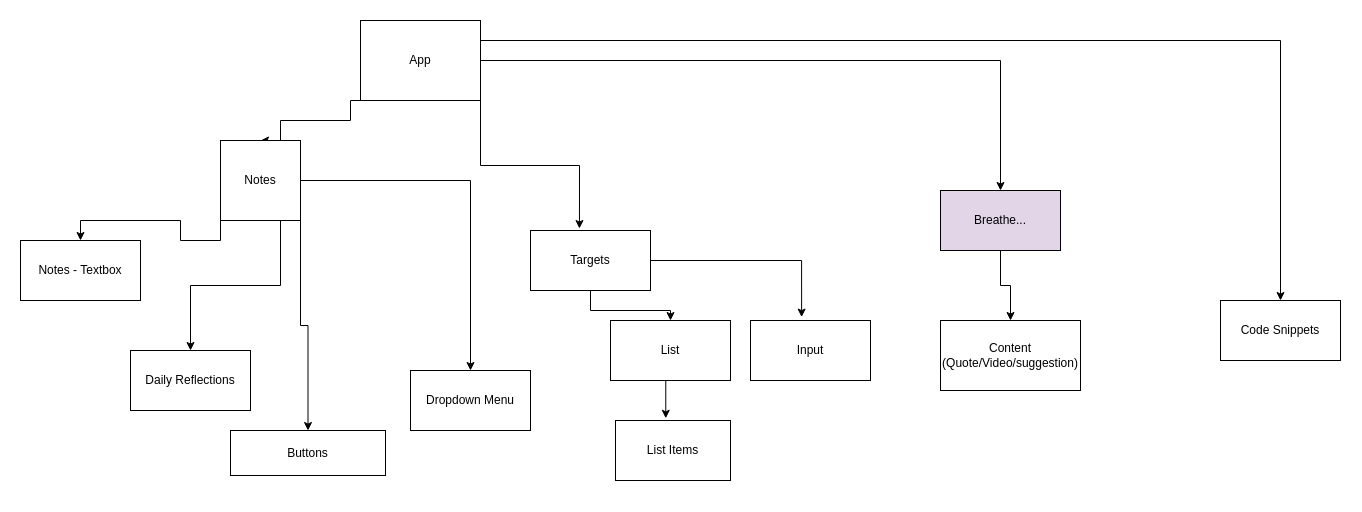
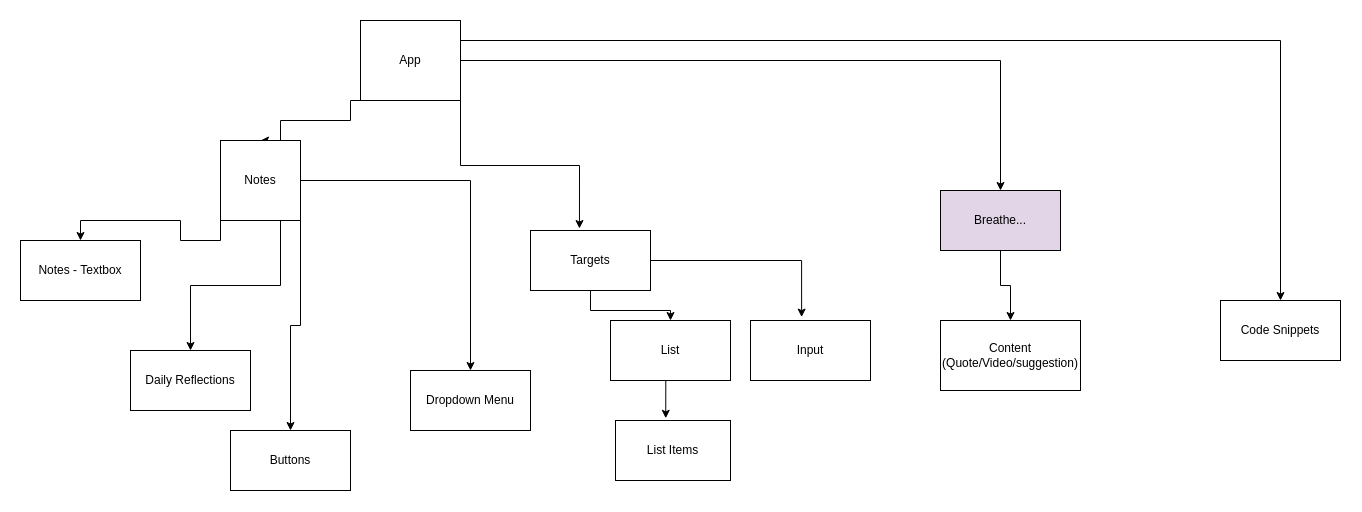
(421, 61) -> (411, 61)
(308, 453) -> (291, 461)
